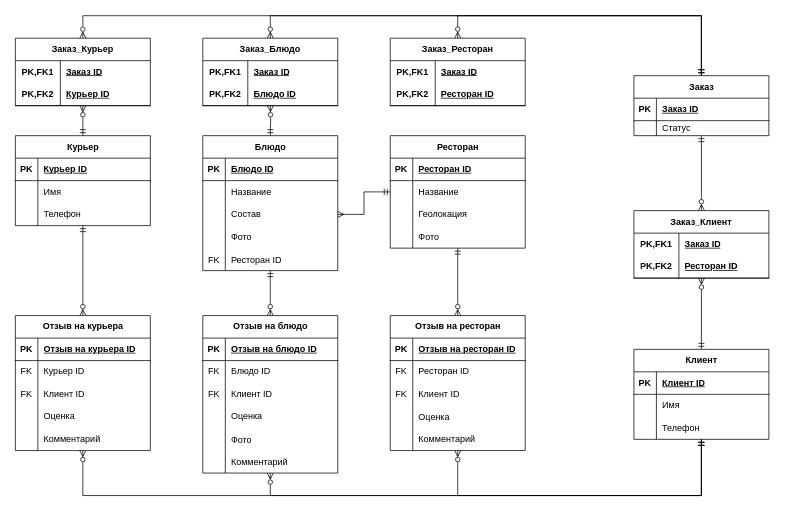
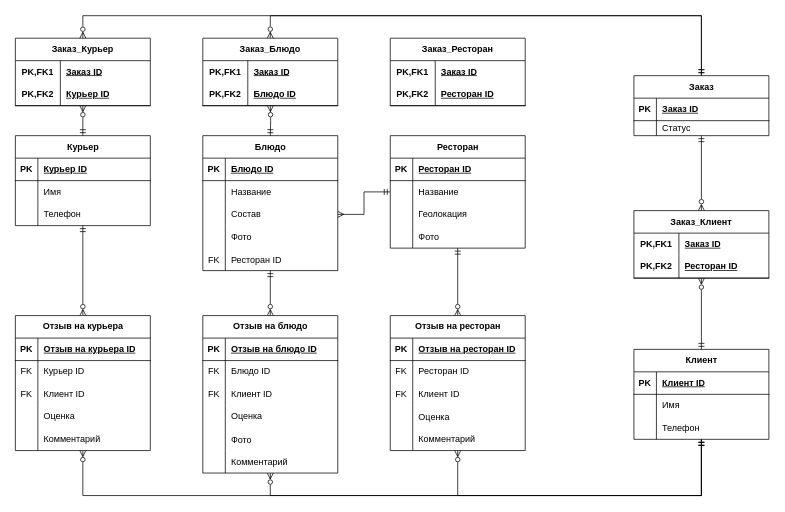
(458, 22) -> none
